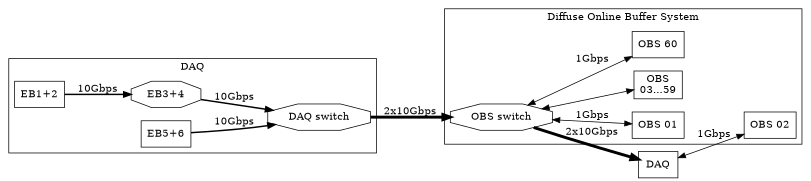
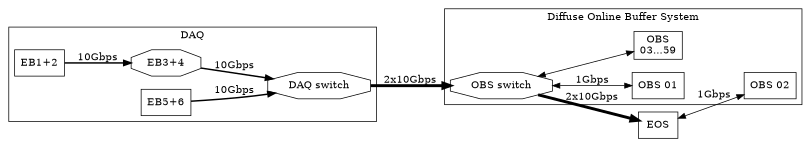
(658, 45) -> none
(658, 165) -> (658, 125)
